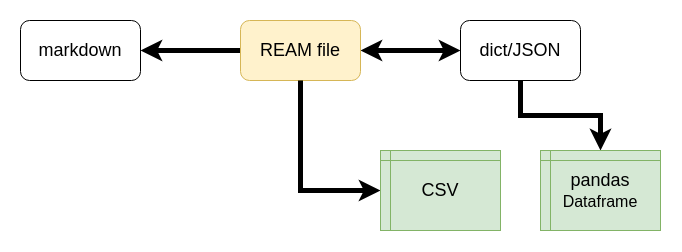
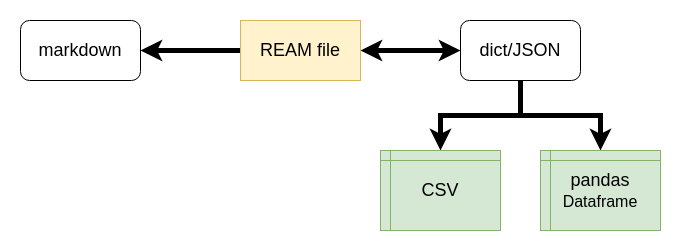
(301, 51) -> (301, 51)
(301, 169) -> (469, 116)
